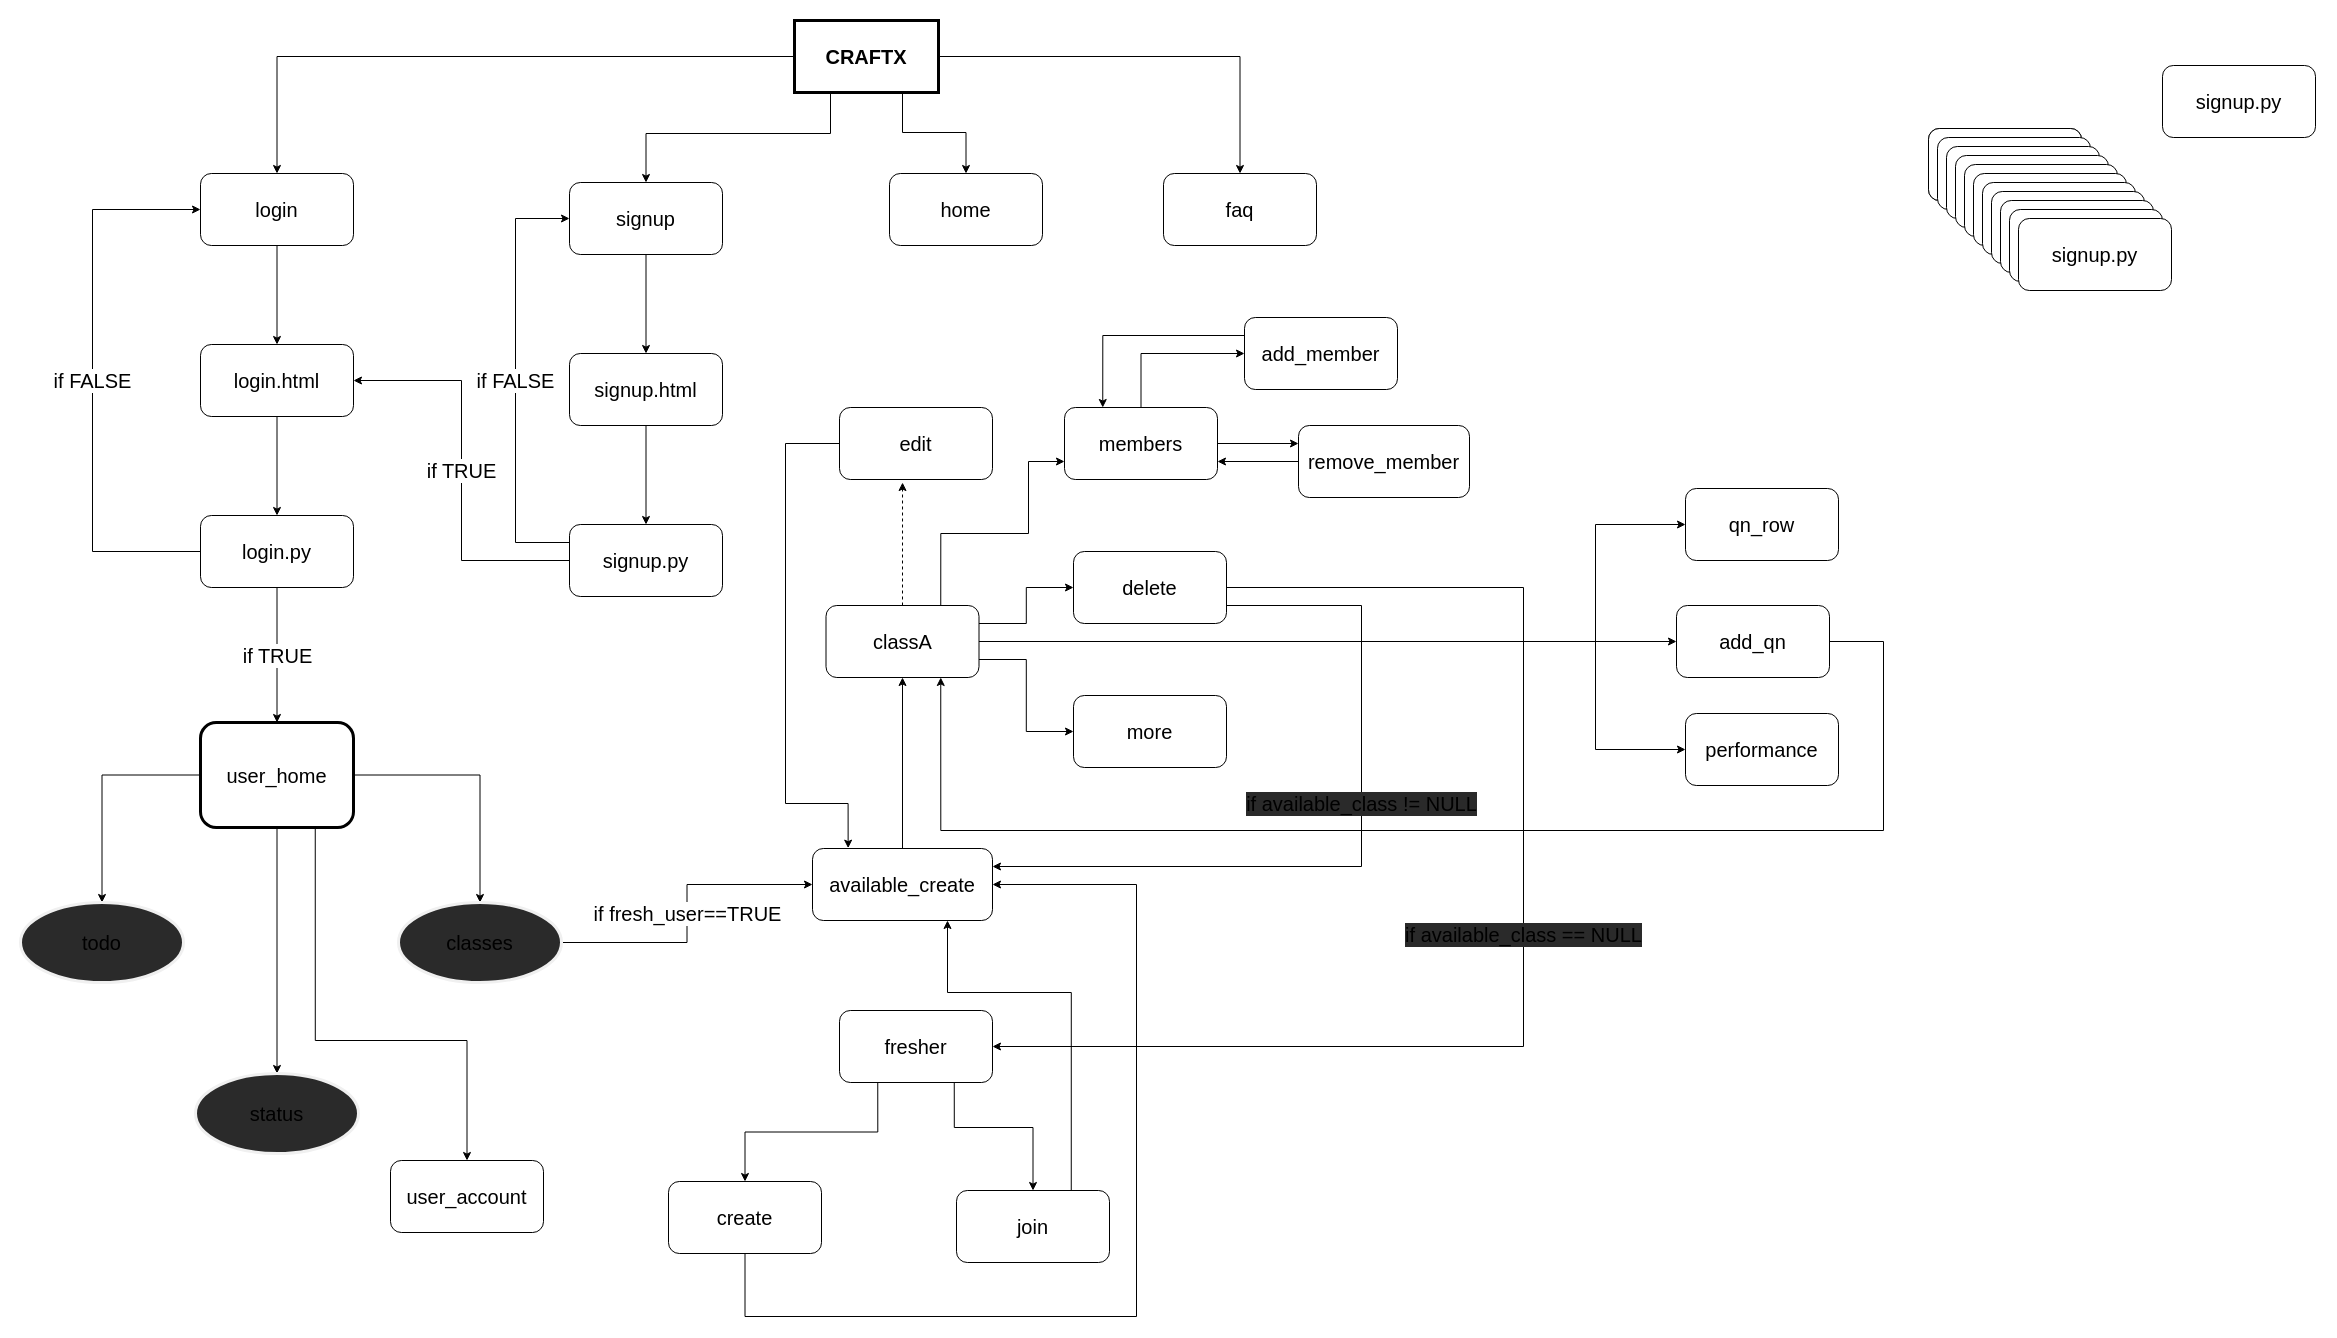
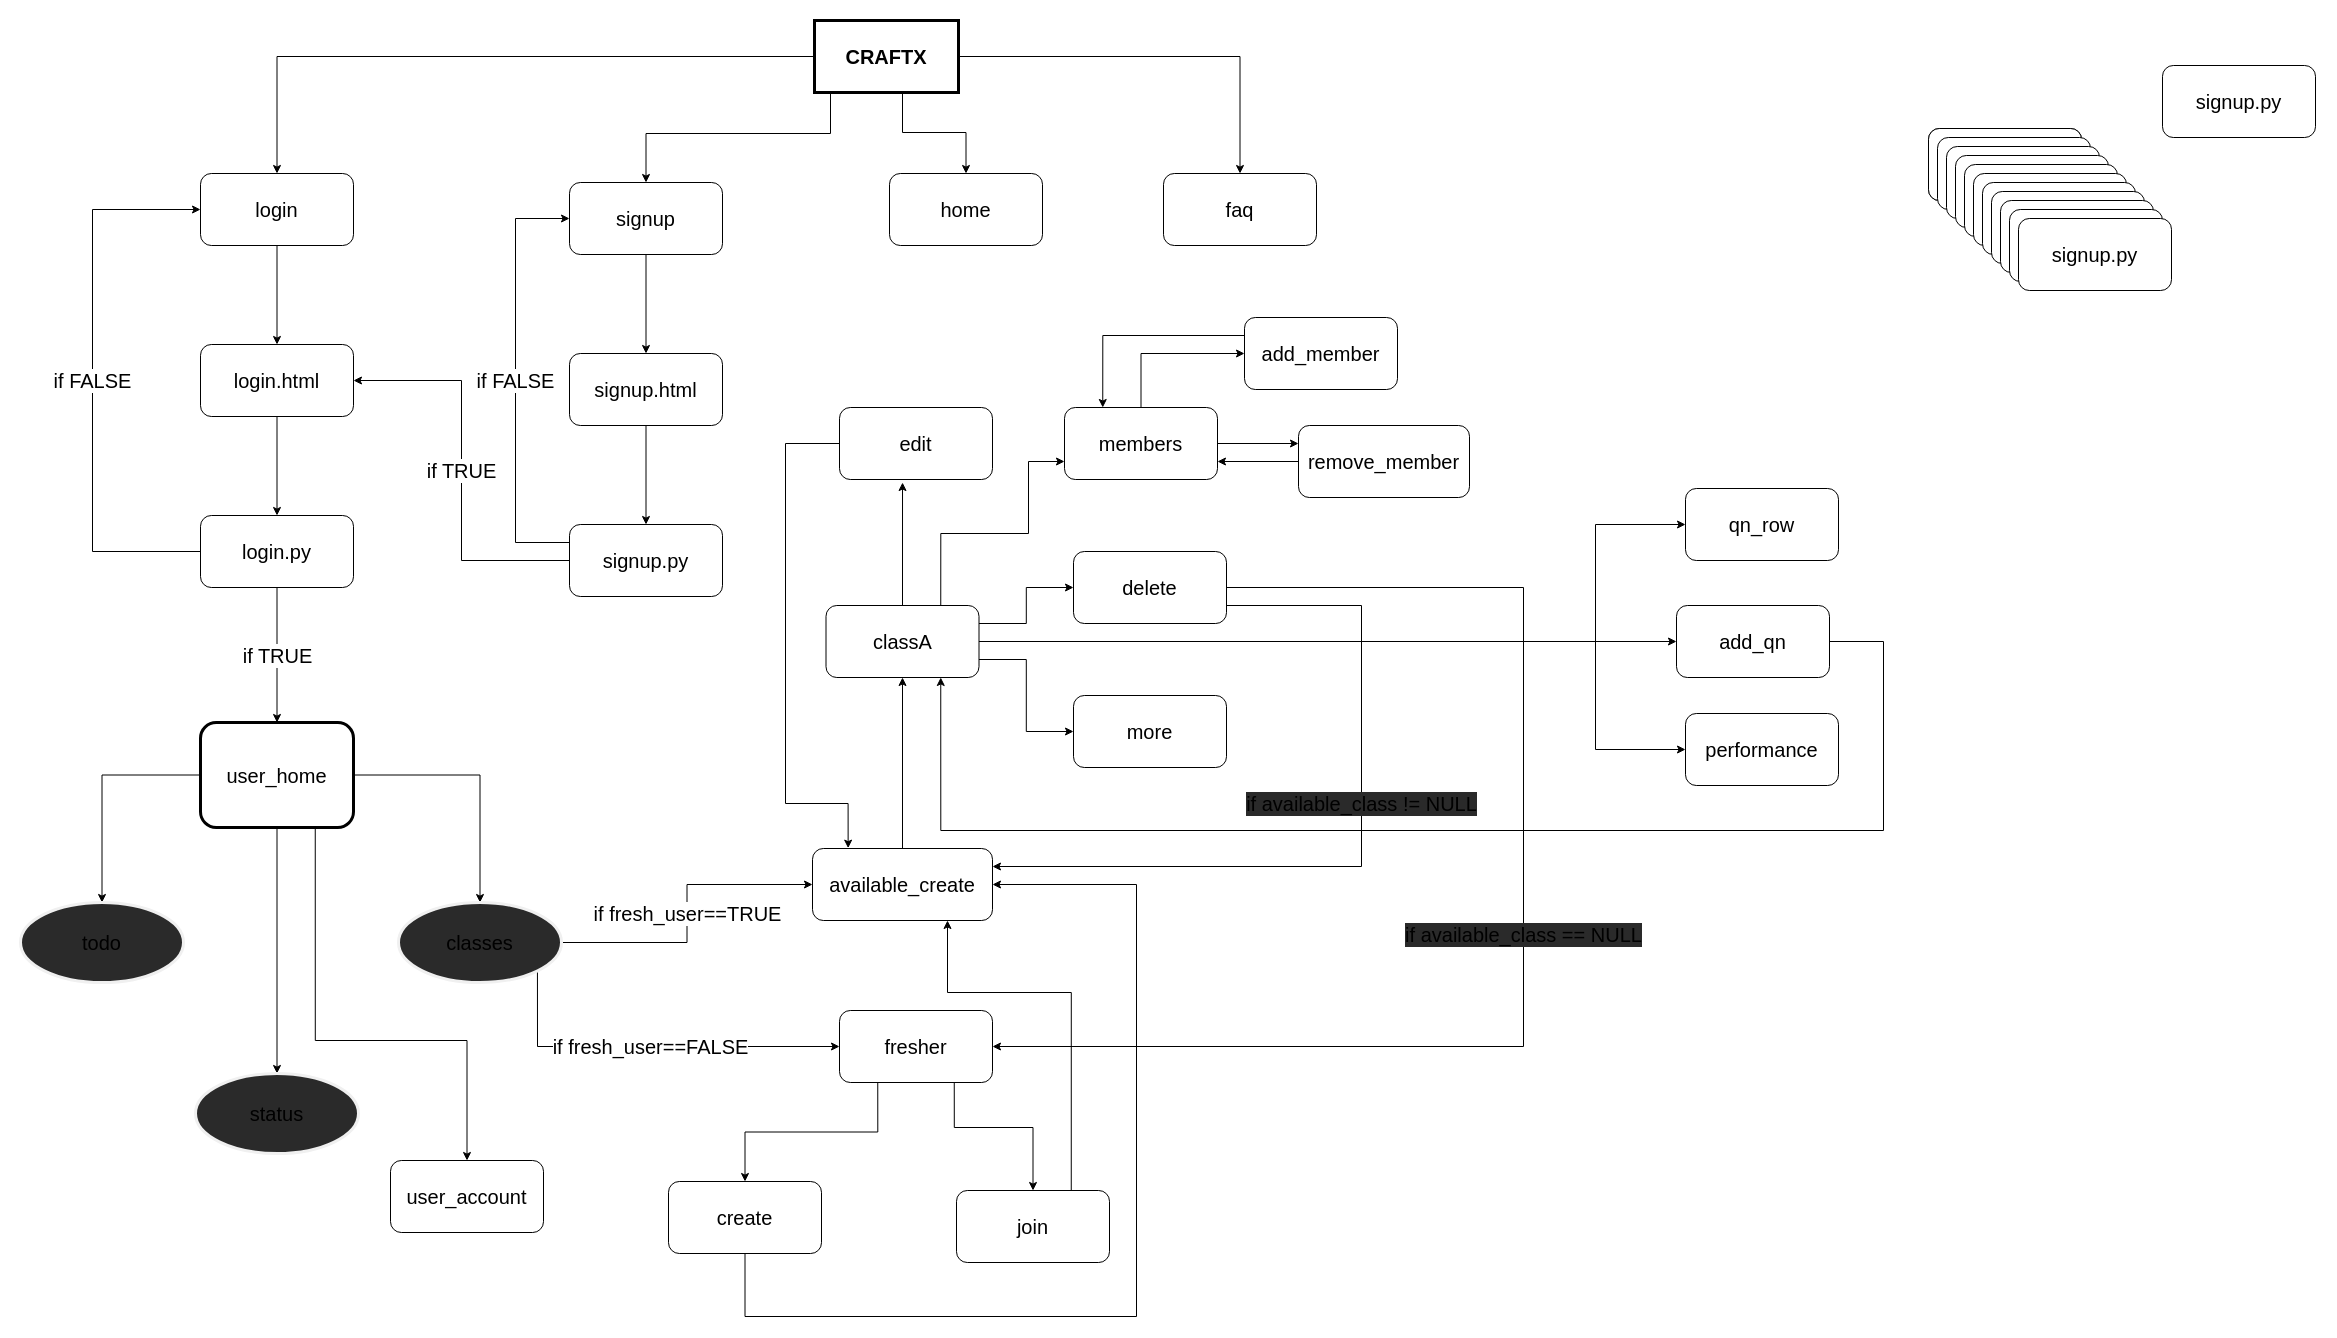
(867, 57) -> (887, 57)
(903, 547) -> (903, 547)
none -> (728, 1047)
